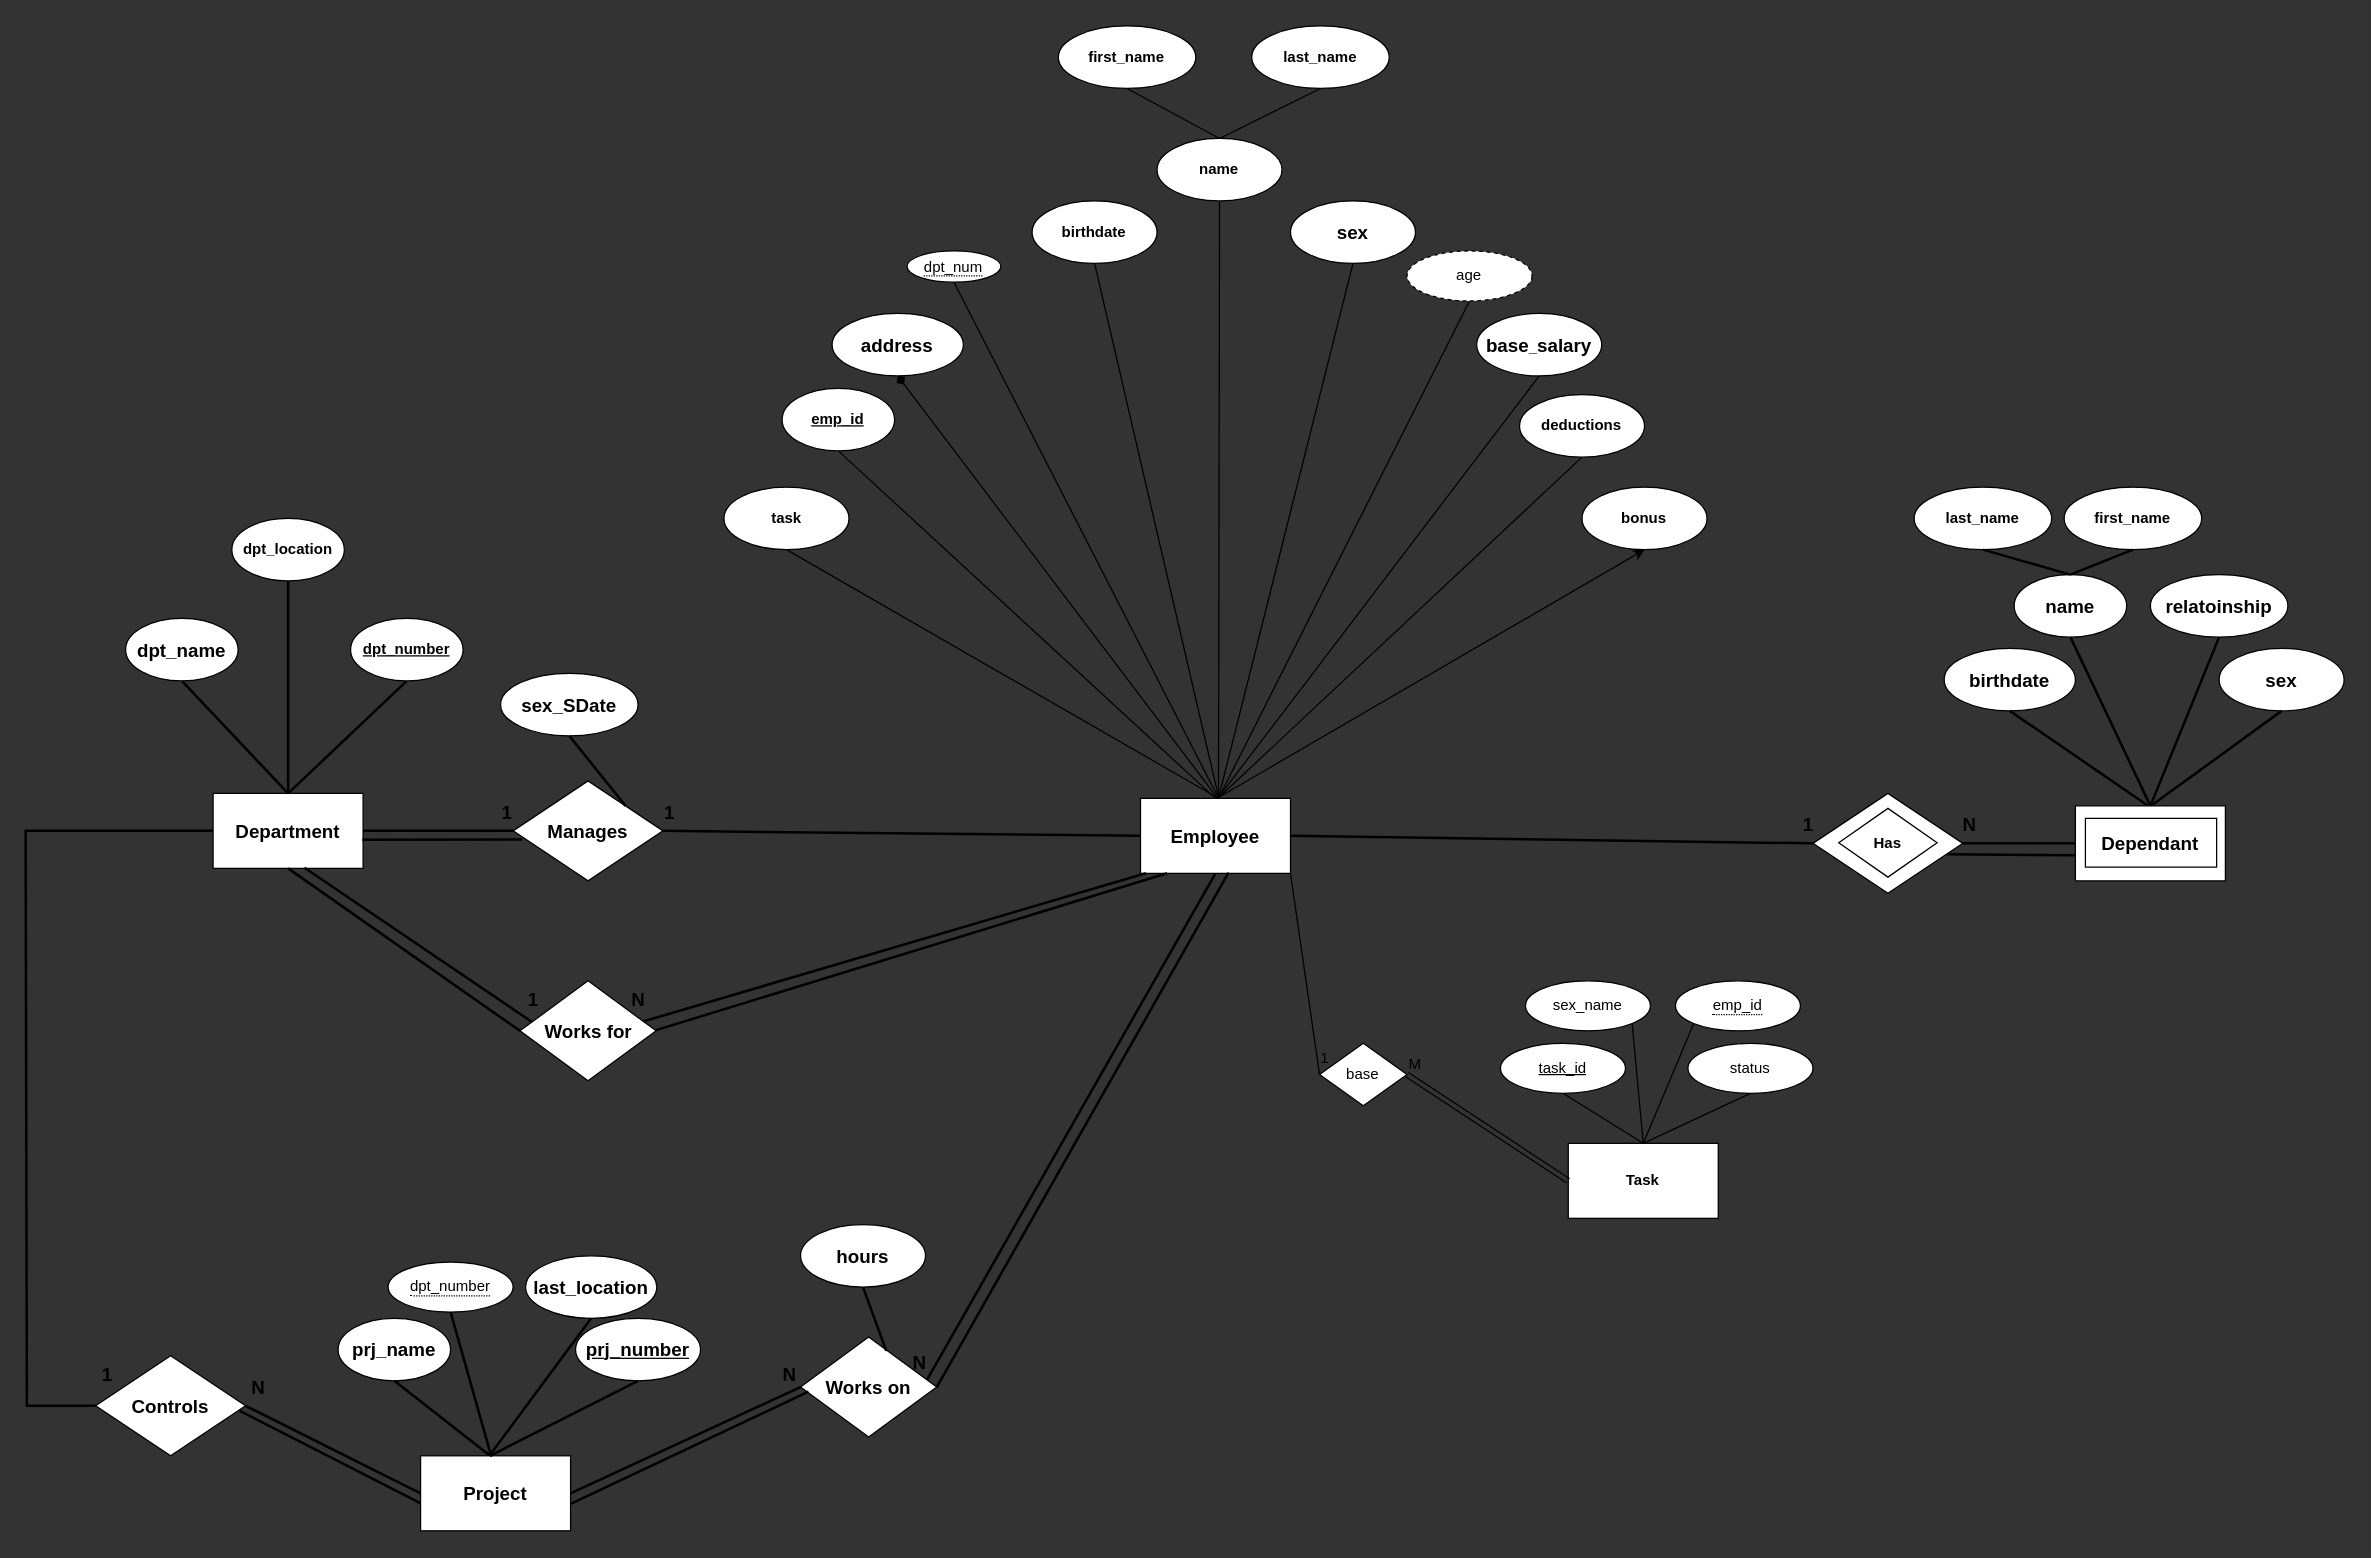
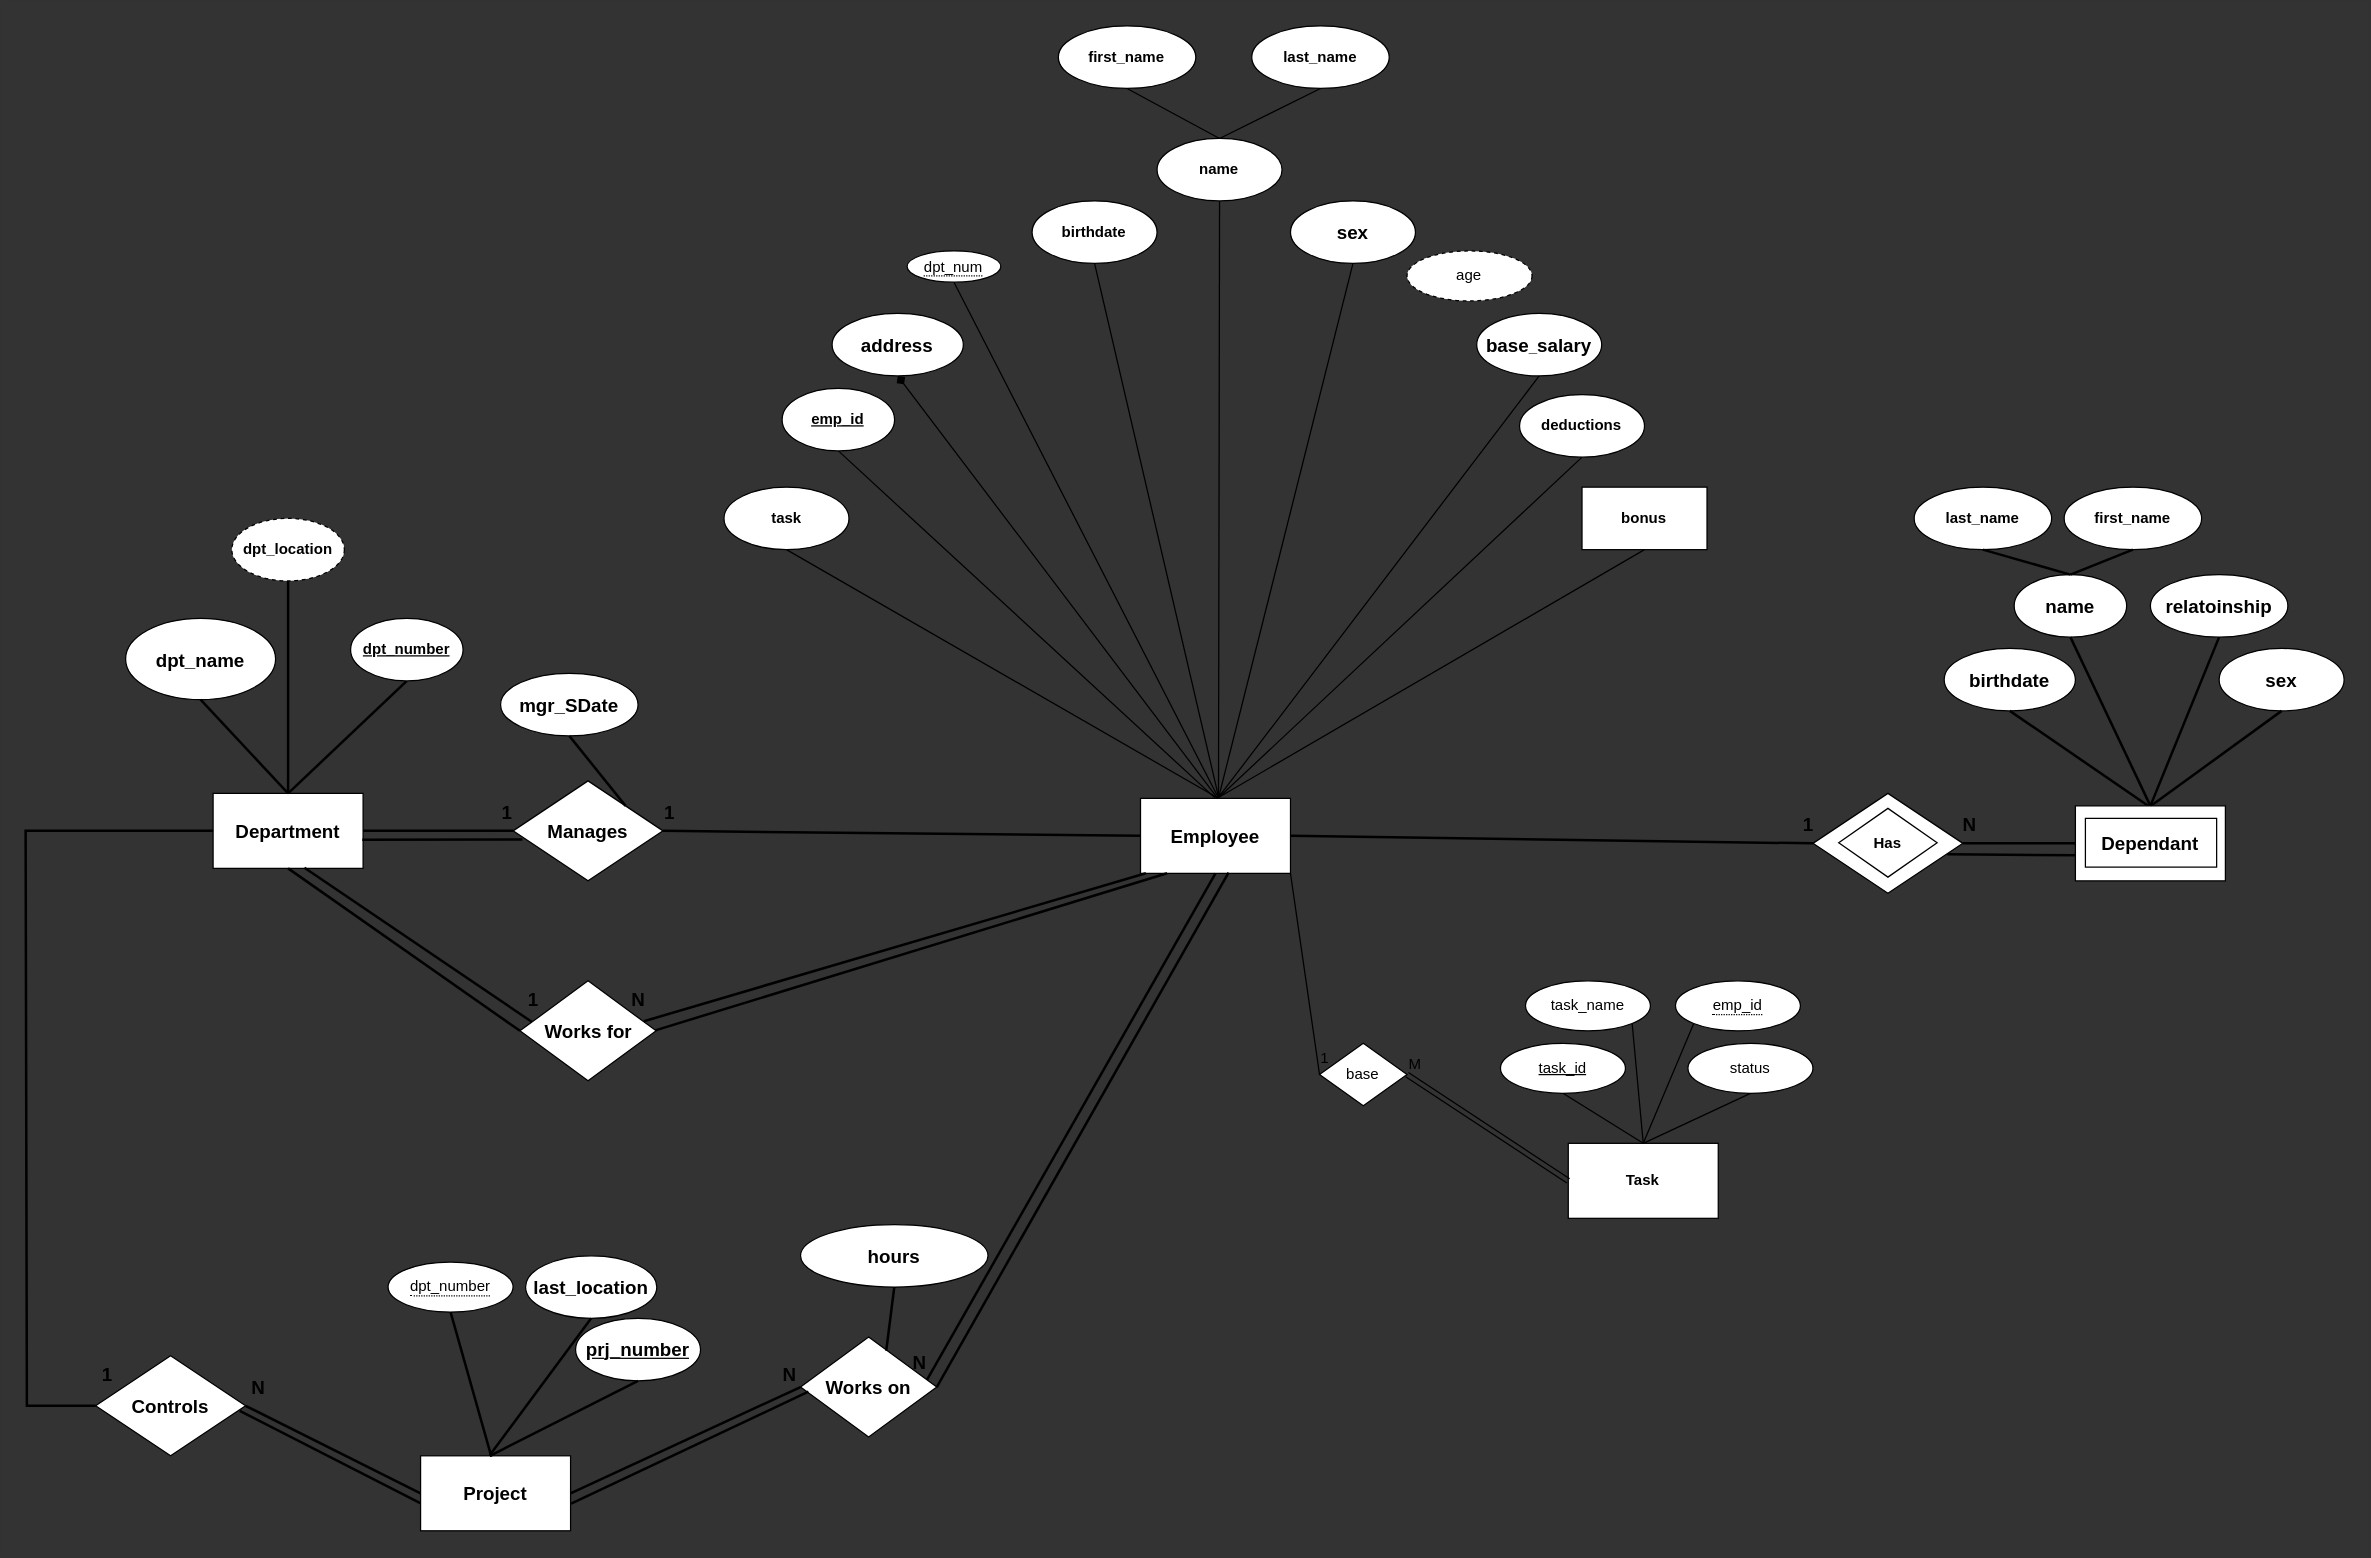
(1645, 518) -> (1645, 518)
(1349, 540) -> none
(288, 549) -> (288, 549)
(1636, 554) -> (1639, 552)
(182, 649) -> (201, 659)
(569, 704) -> (569, 704)
(1588, 1006) -> (1588, 1006)
(863, 1256) -> (894, 1256)
(394, 1349) -> none
(395, 1381) -> none
